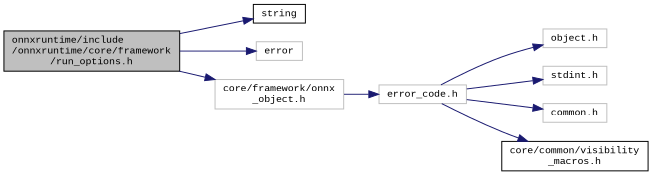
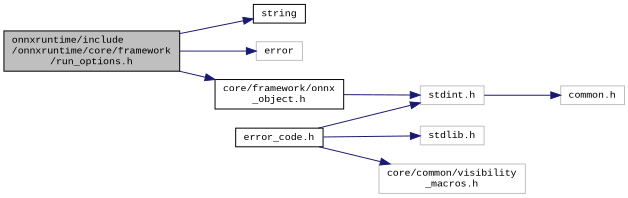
(575, 38) -> (452, 136)
(279, 94) -> (279, 94)
(356, 94) -> (377, 95)
(423, 94) -> (279, 137)
(500, 104) -> (517, 95)
(575, 156) -> (452, 179)
